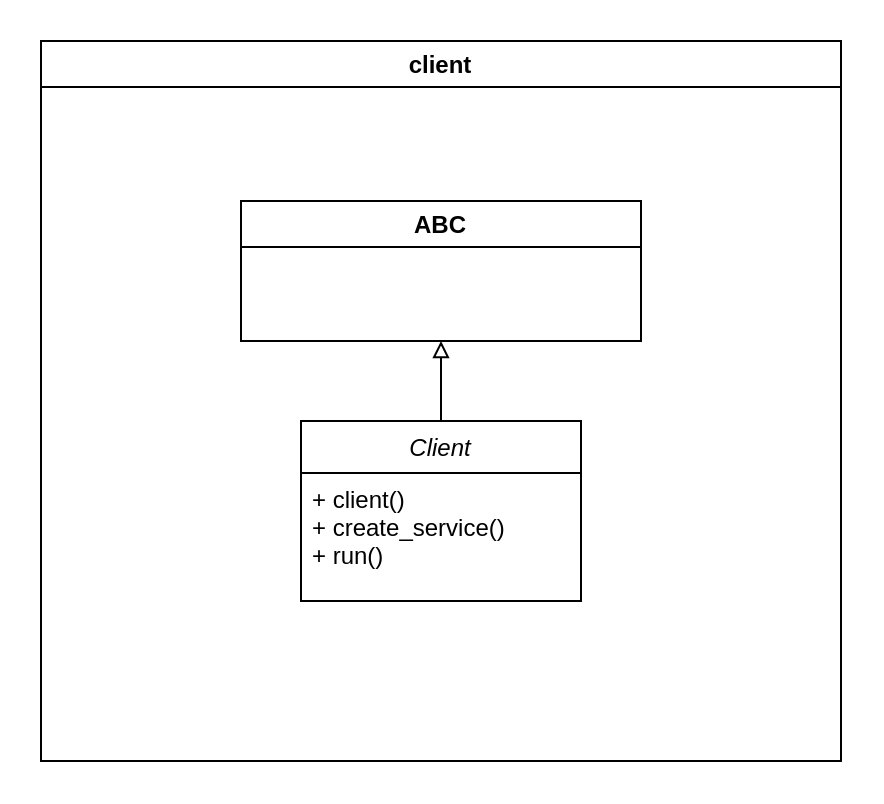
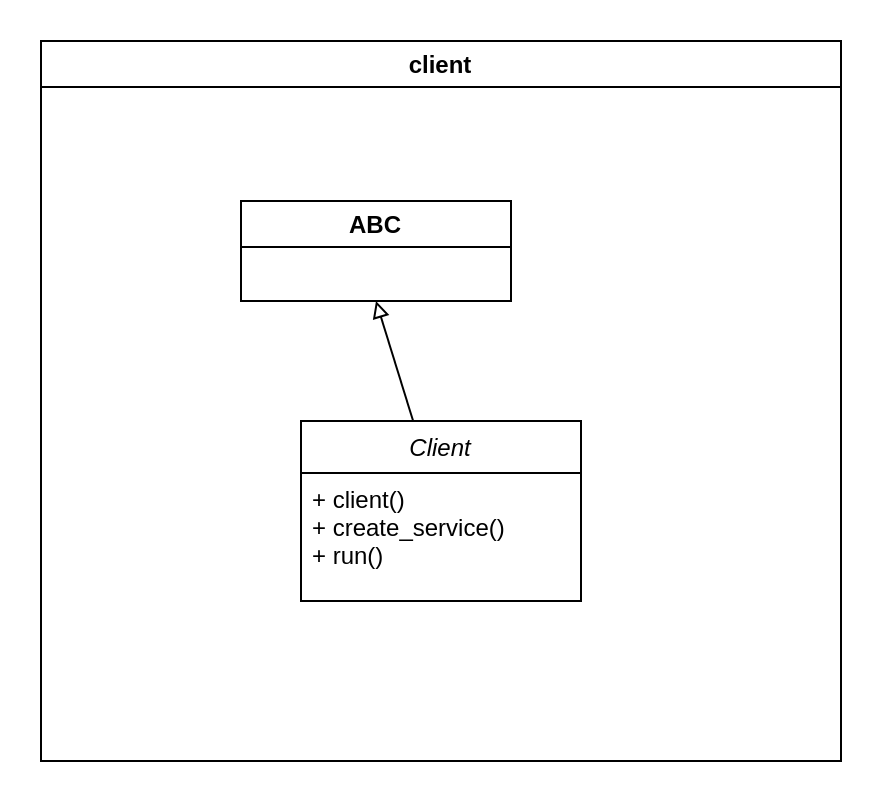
(441, 271) -> (376, 251)
